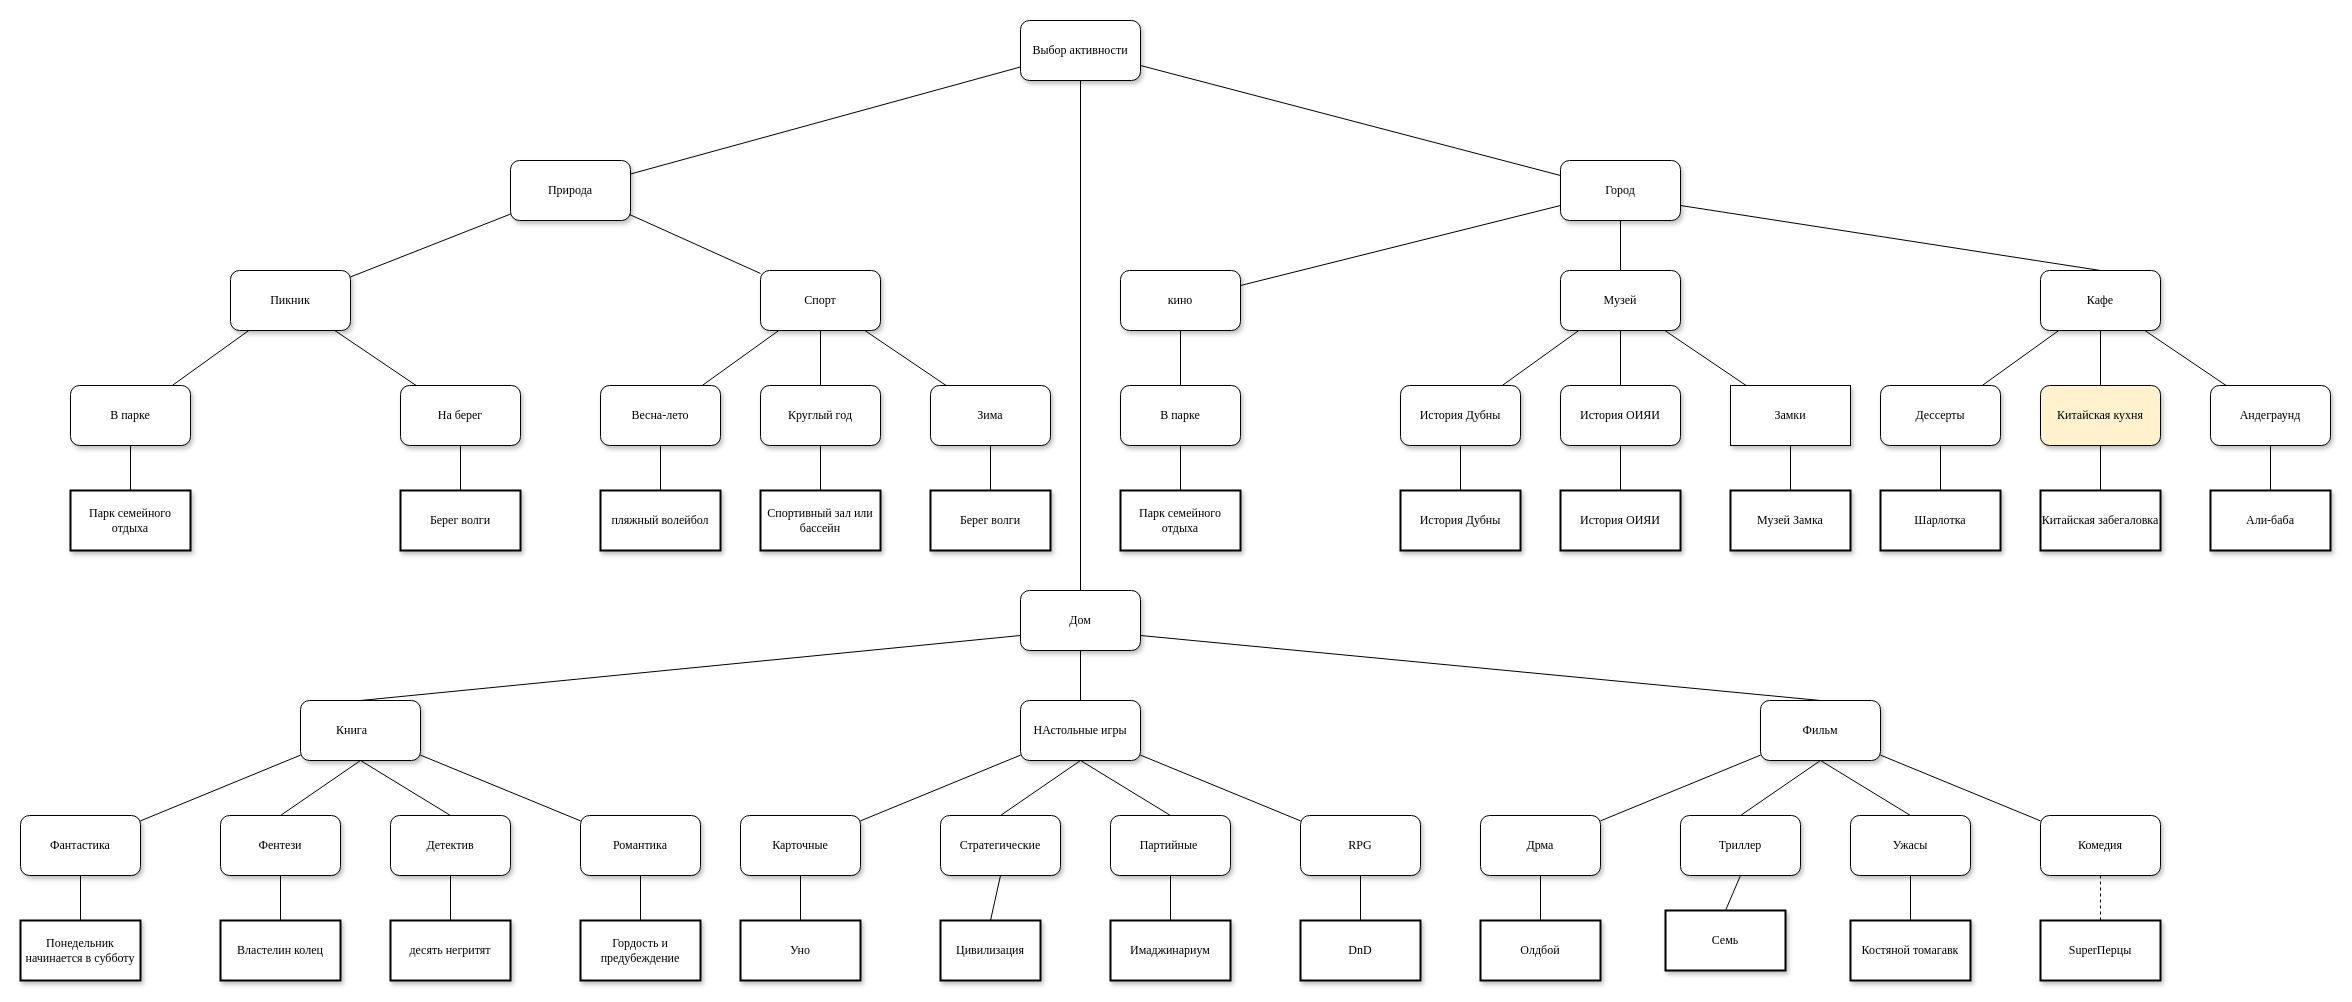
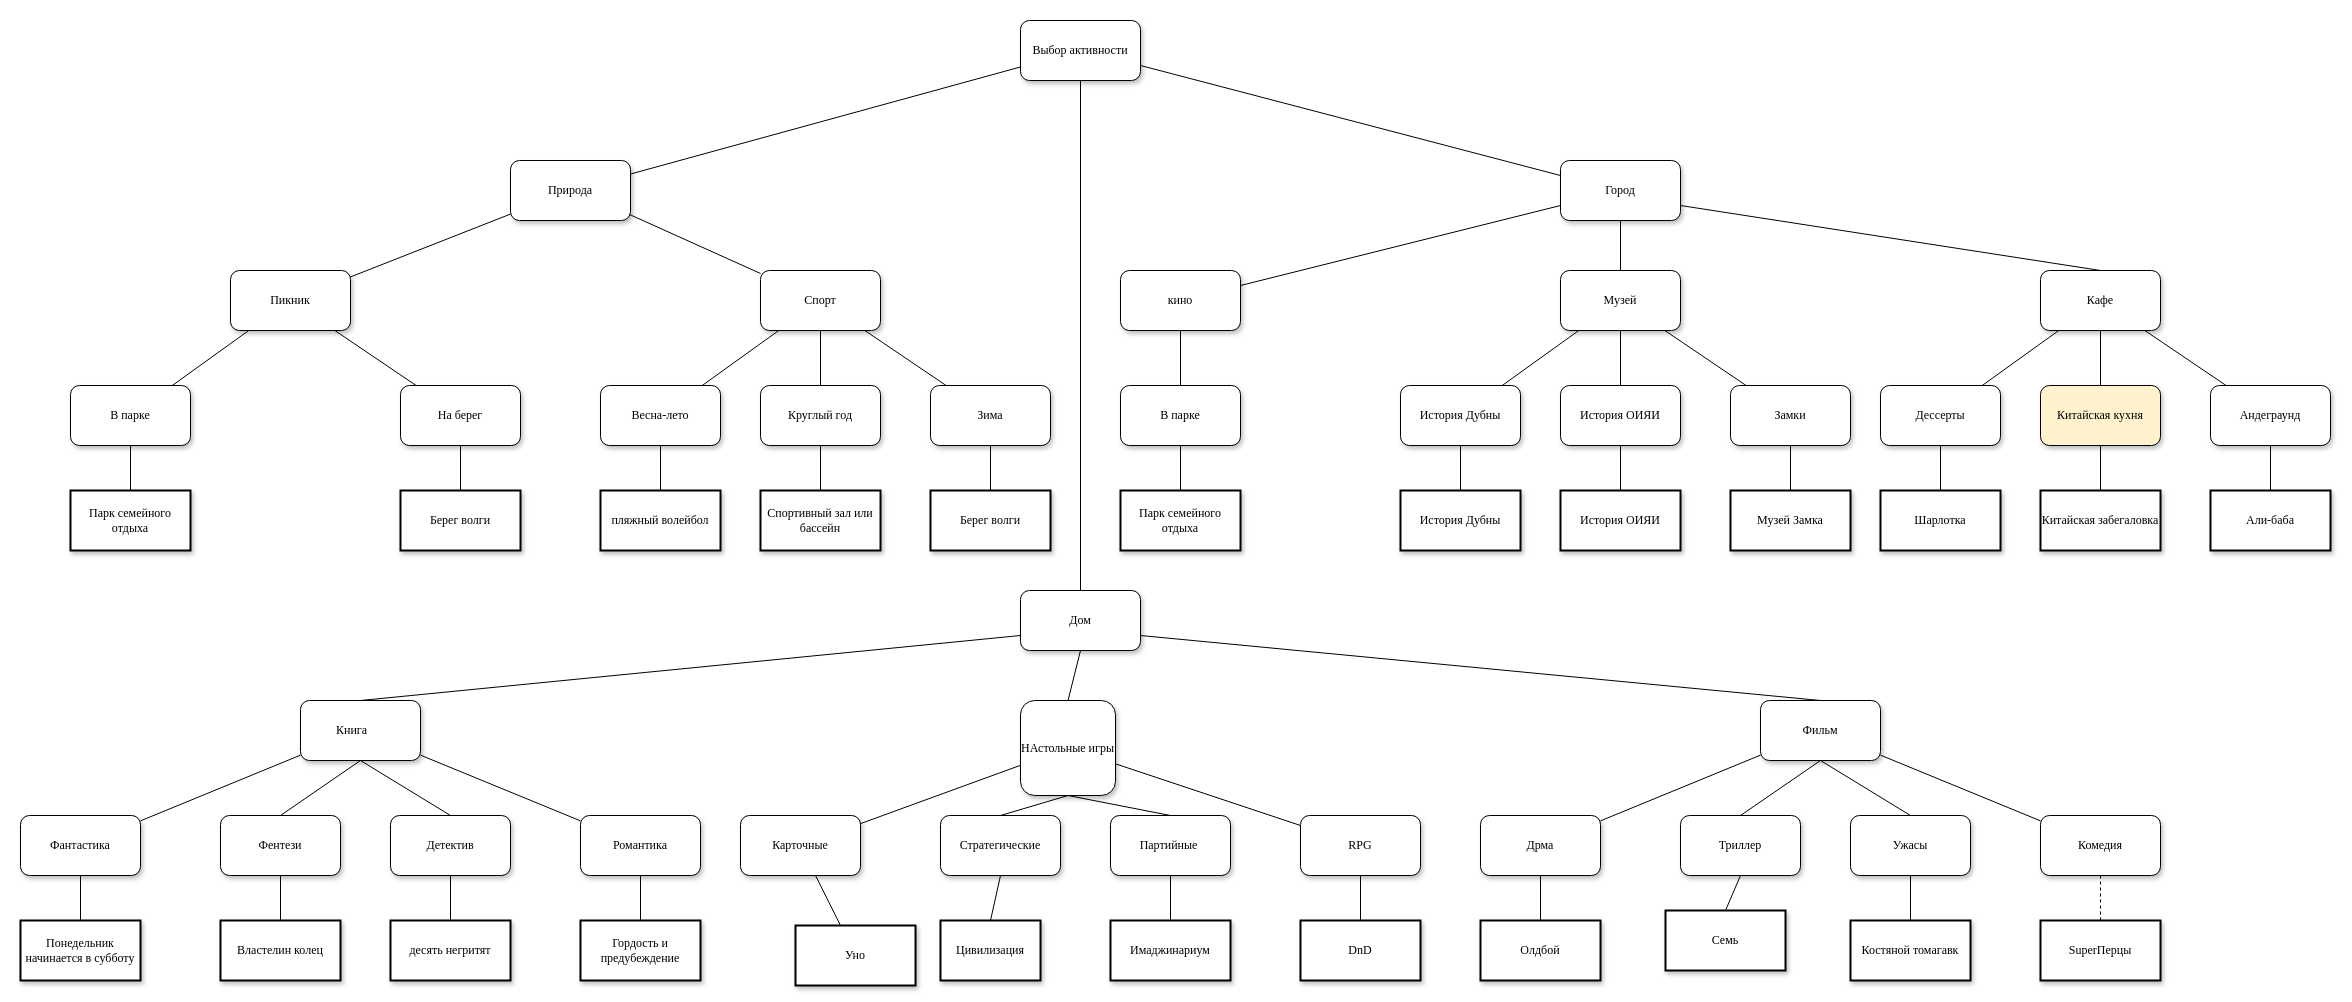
(1791, 416) -> (1791, 416)
(1081, 731) -> (1068, 748)
(801, 951) -> (856, 956)
